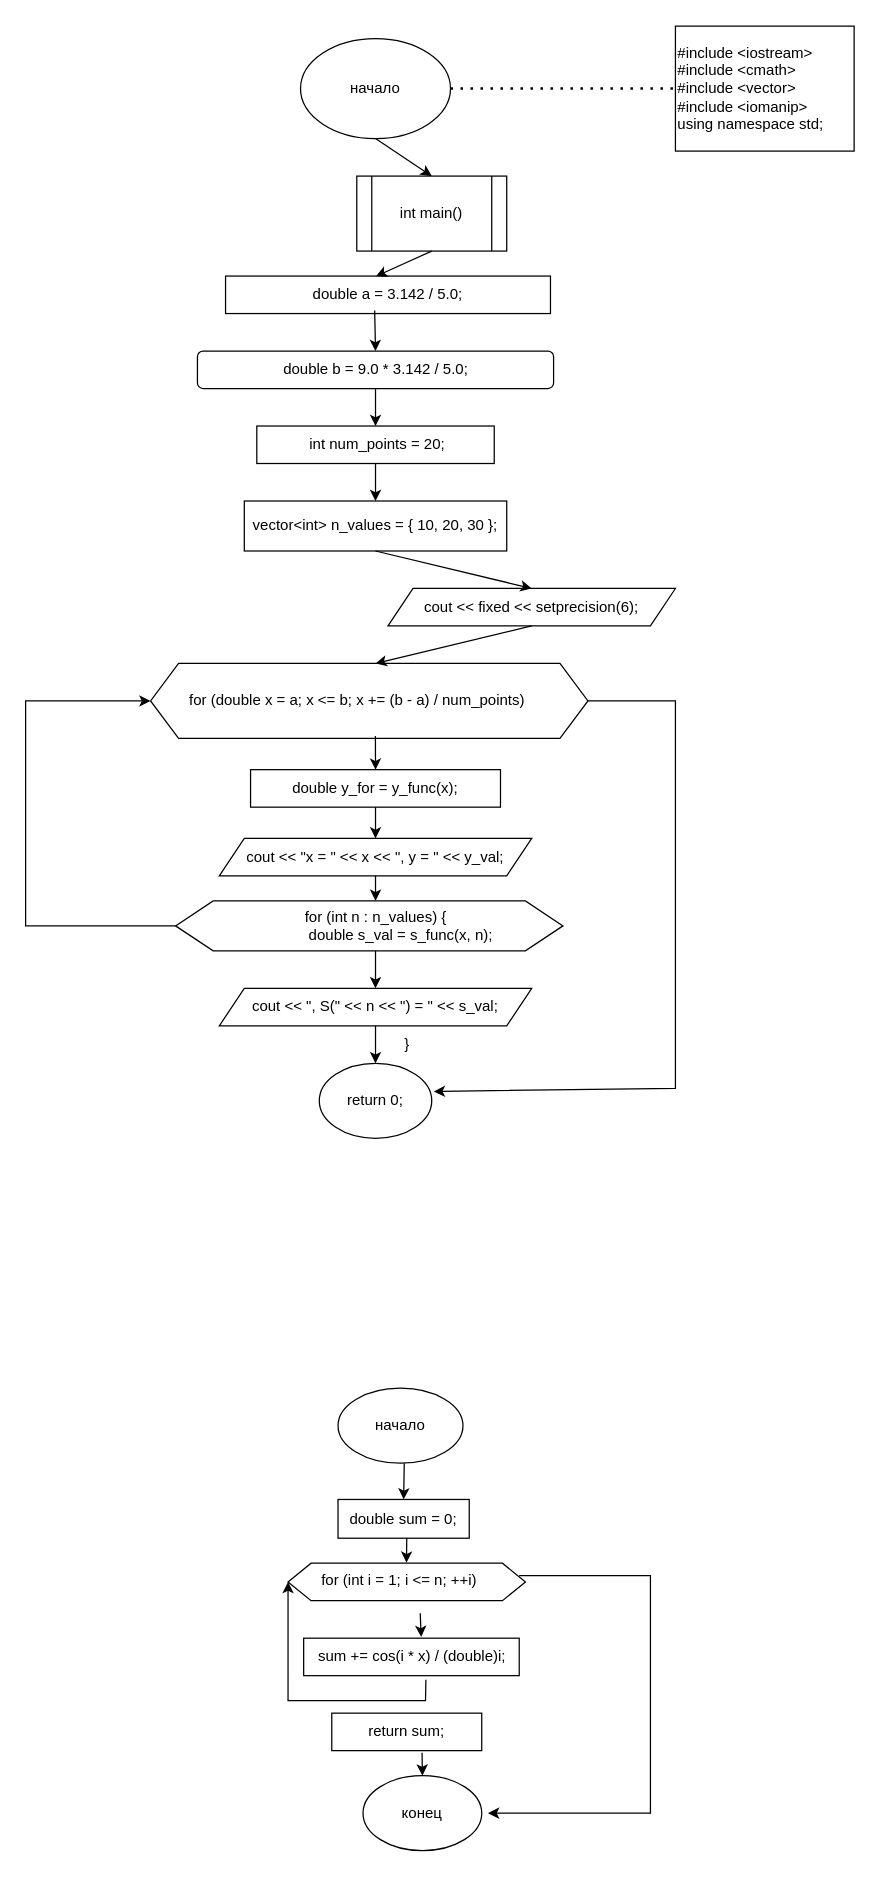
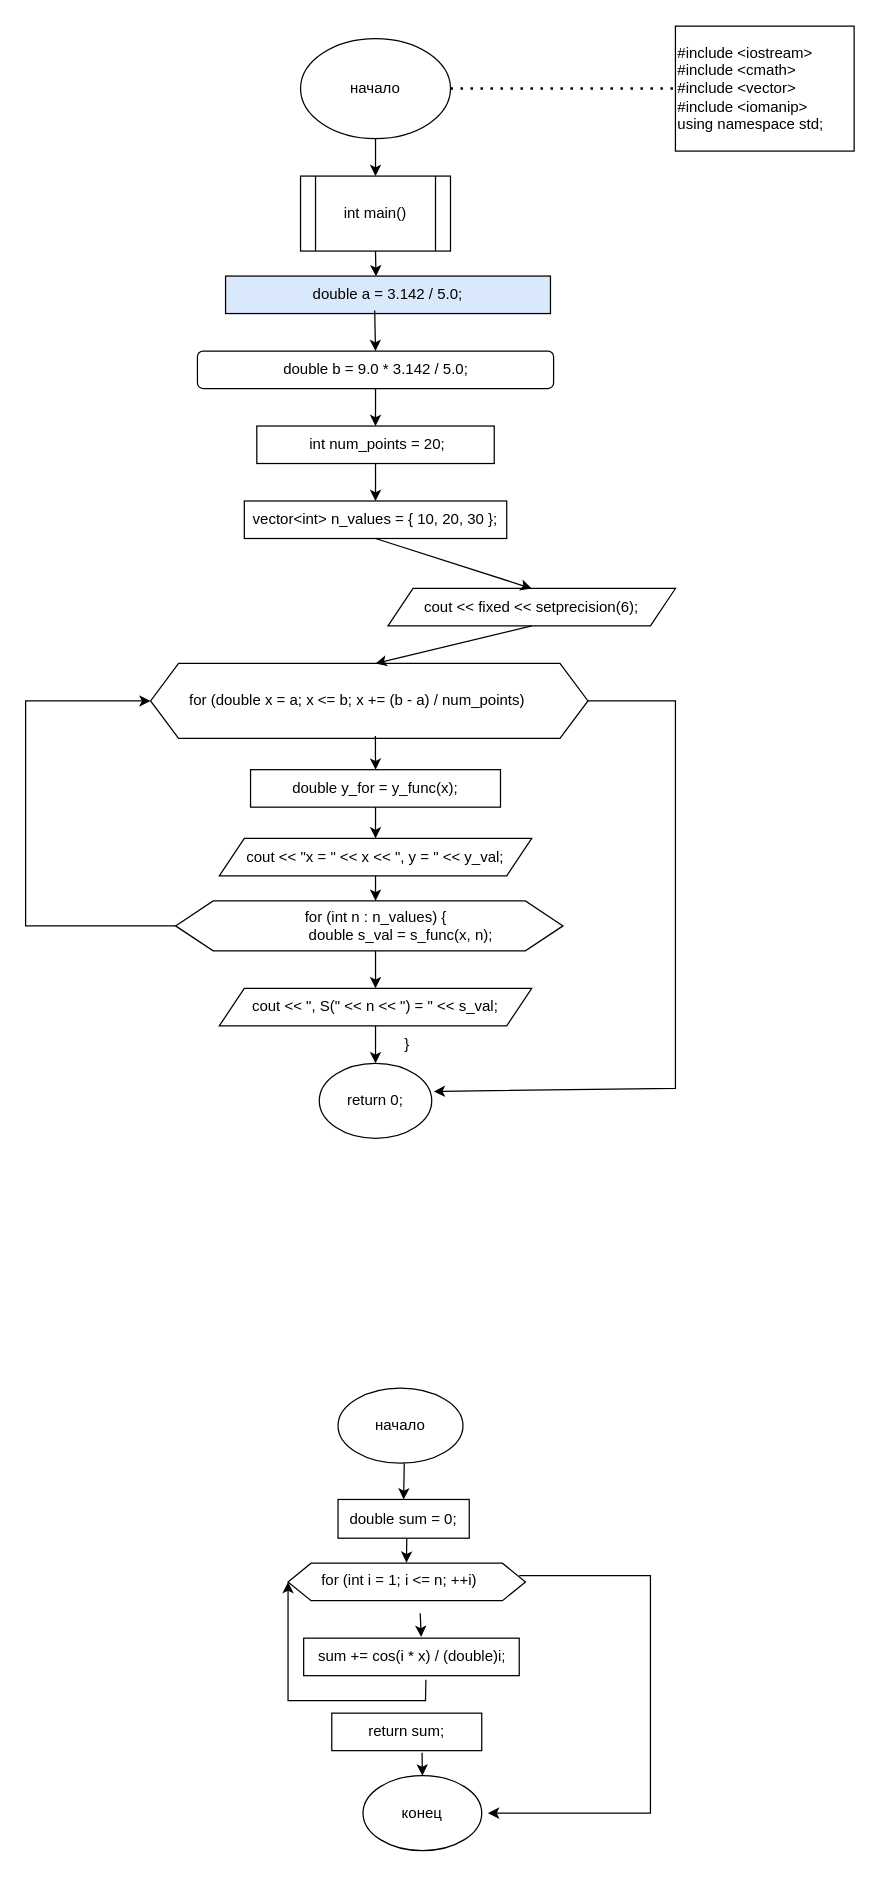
(432, 213) -> (376, 213)
(388, 294) -> (388, 294)
(376, 526) -> (376, 519)
